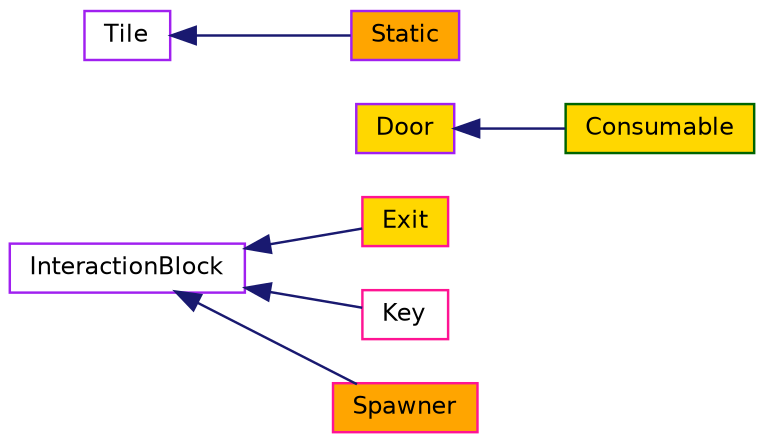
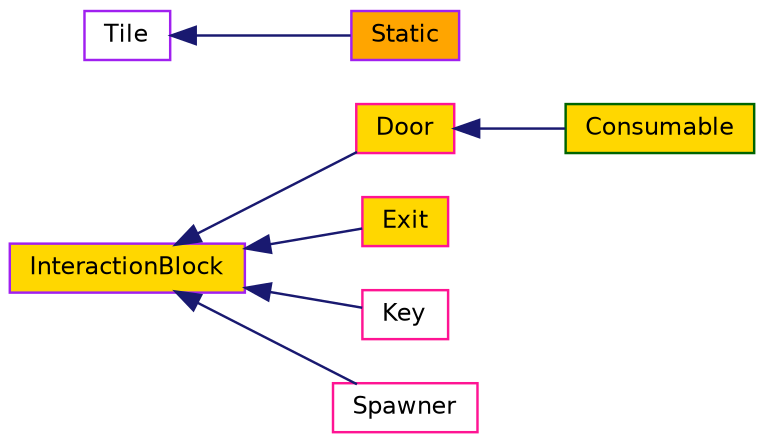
(405, 129) -> (405, 129)
none -> (277, 193)
(127, 268) -> (127, 268)
(405, 408) -> (405, 408)
